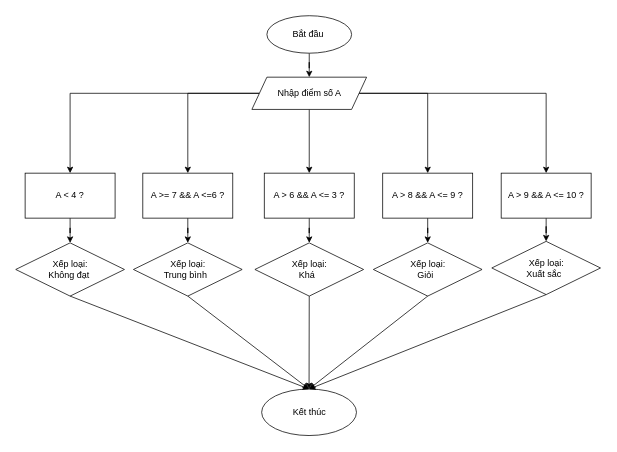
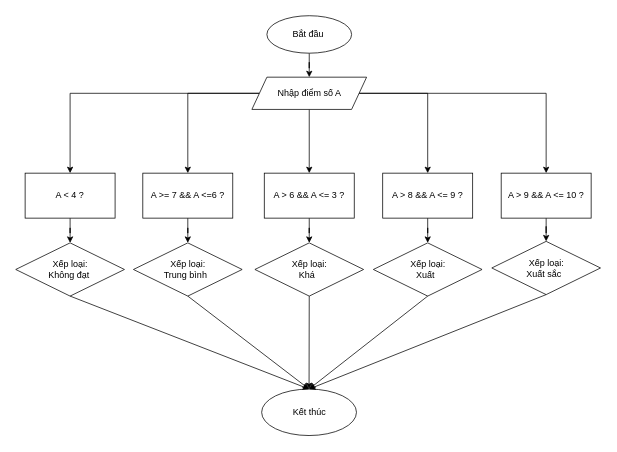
(428, 270) -> (428, 270)
